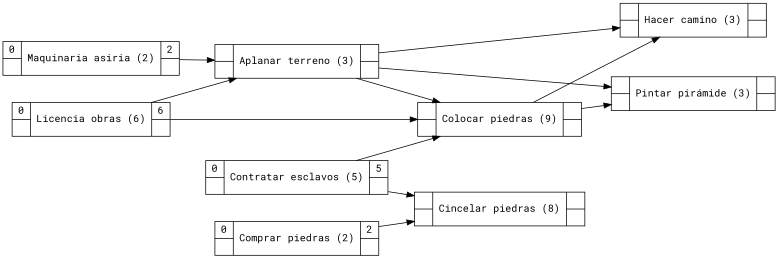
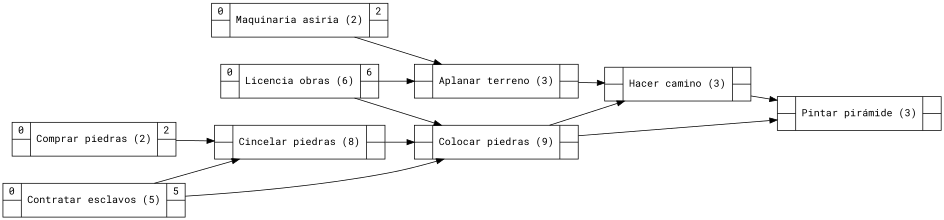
(491, 77) -> (760, 97)
(395, 89) -> (396, 142)
